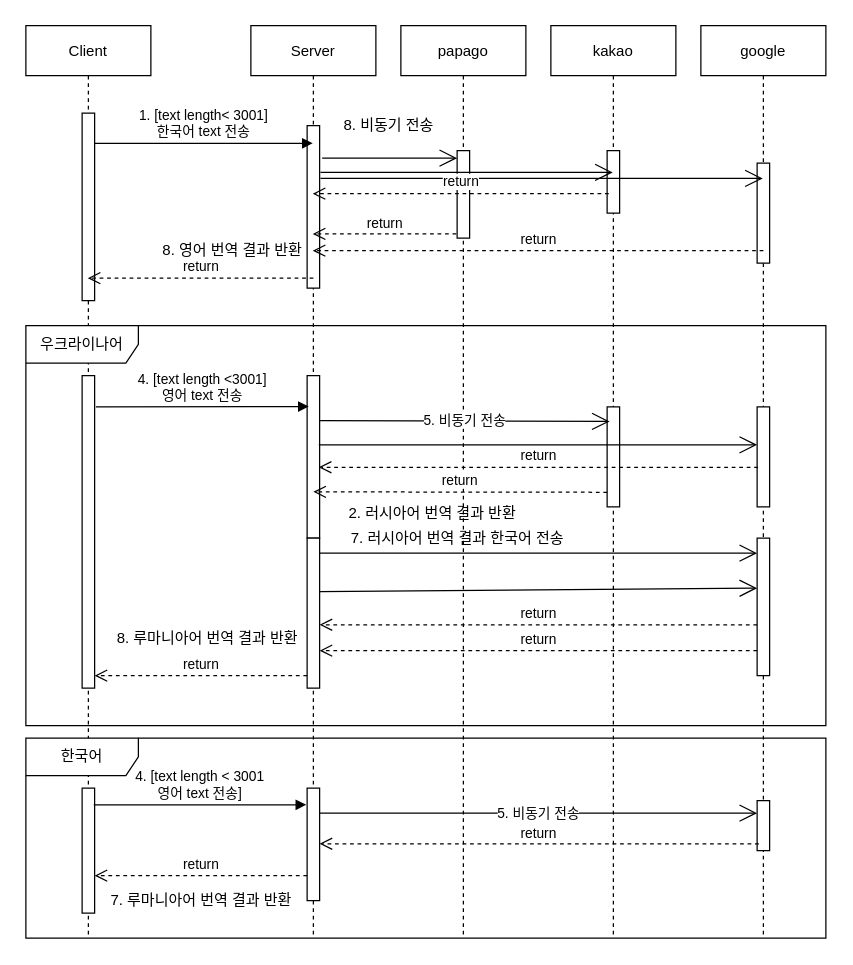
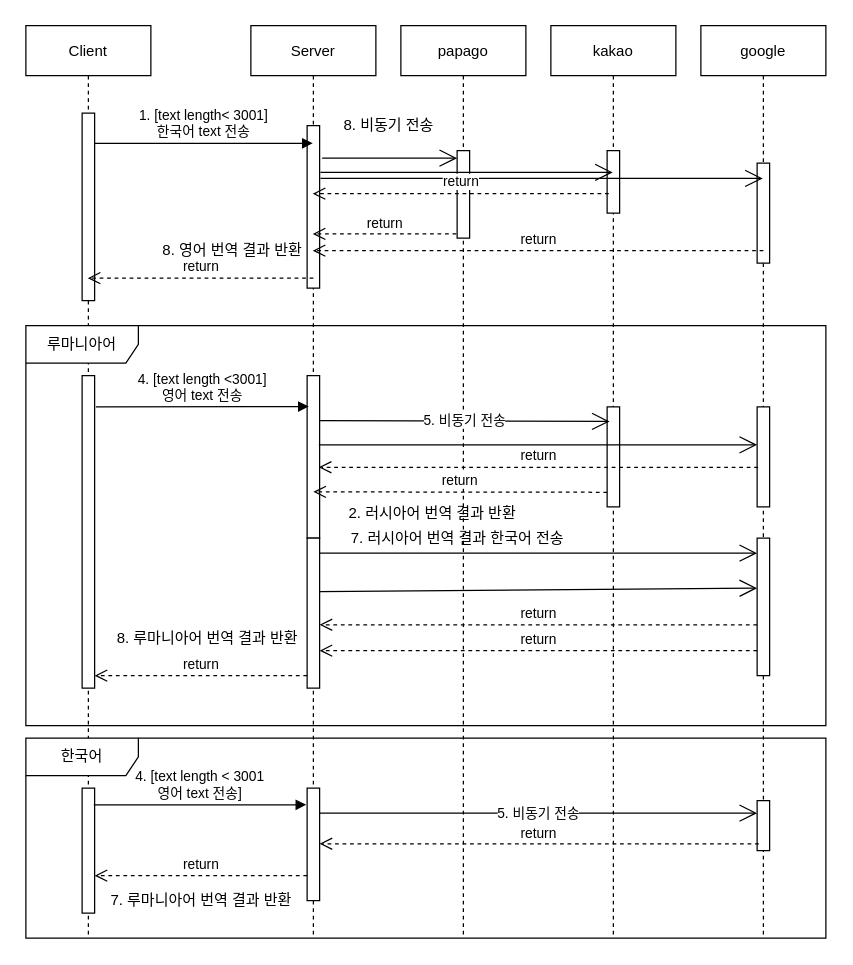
(82, 344) -> (82, 344)
